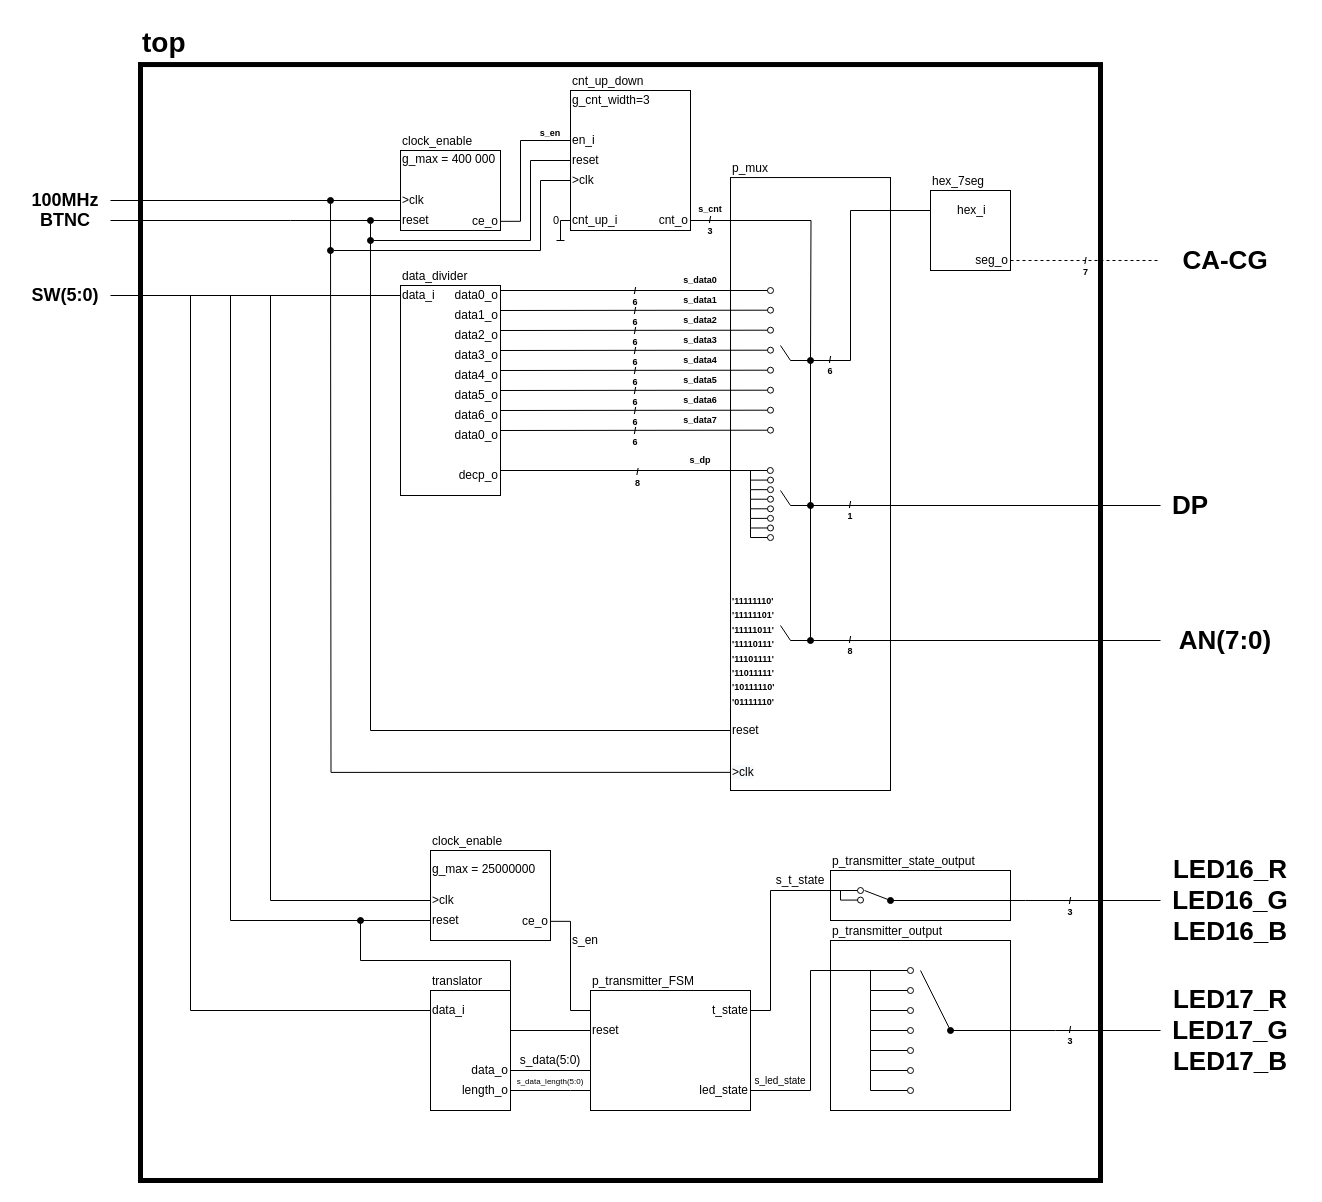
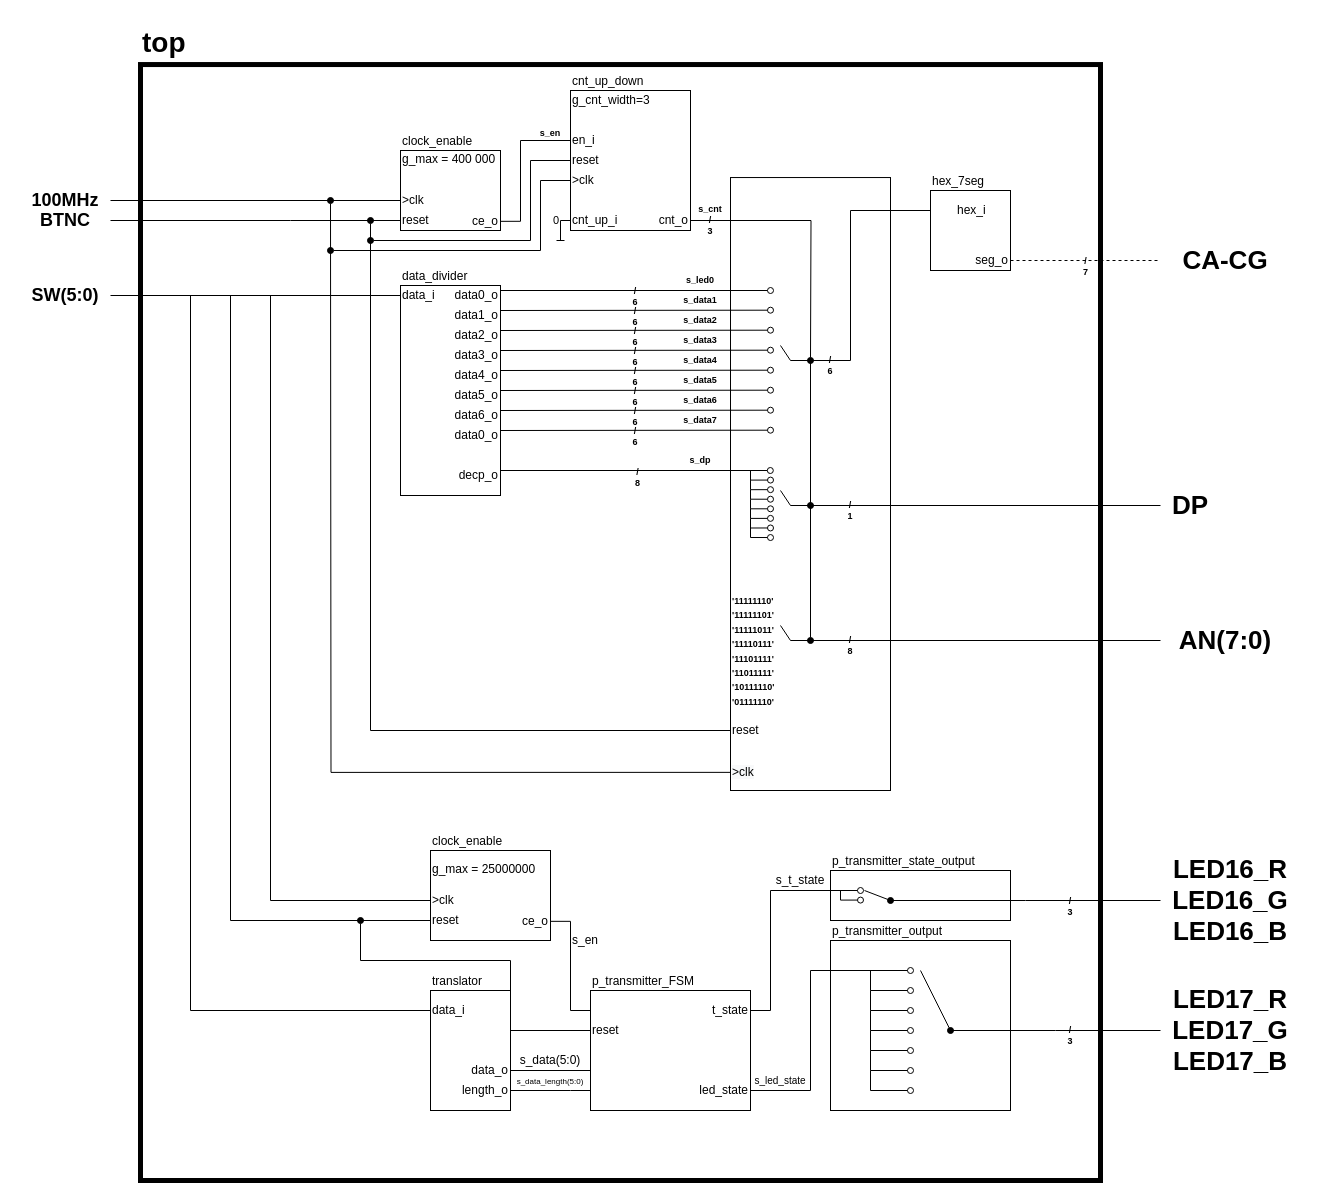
(811, 156) -> none
(701, 281) -> (701, 281)
